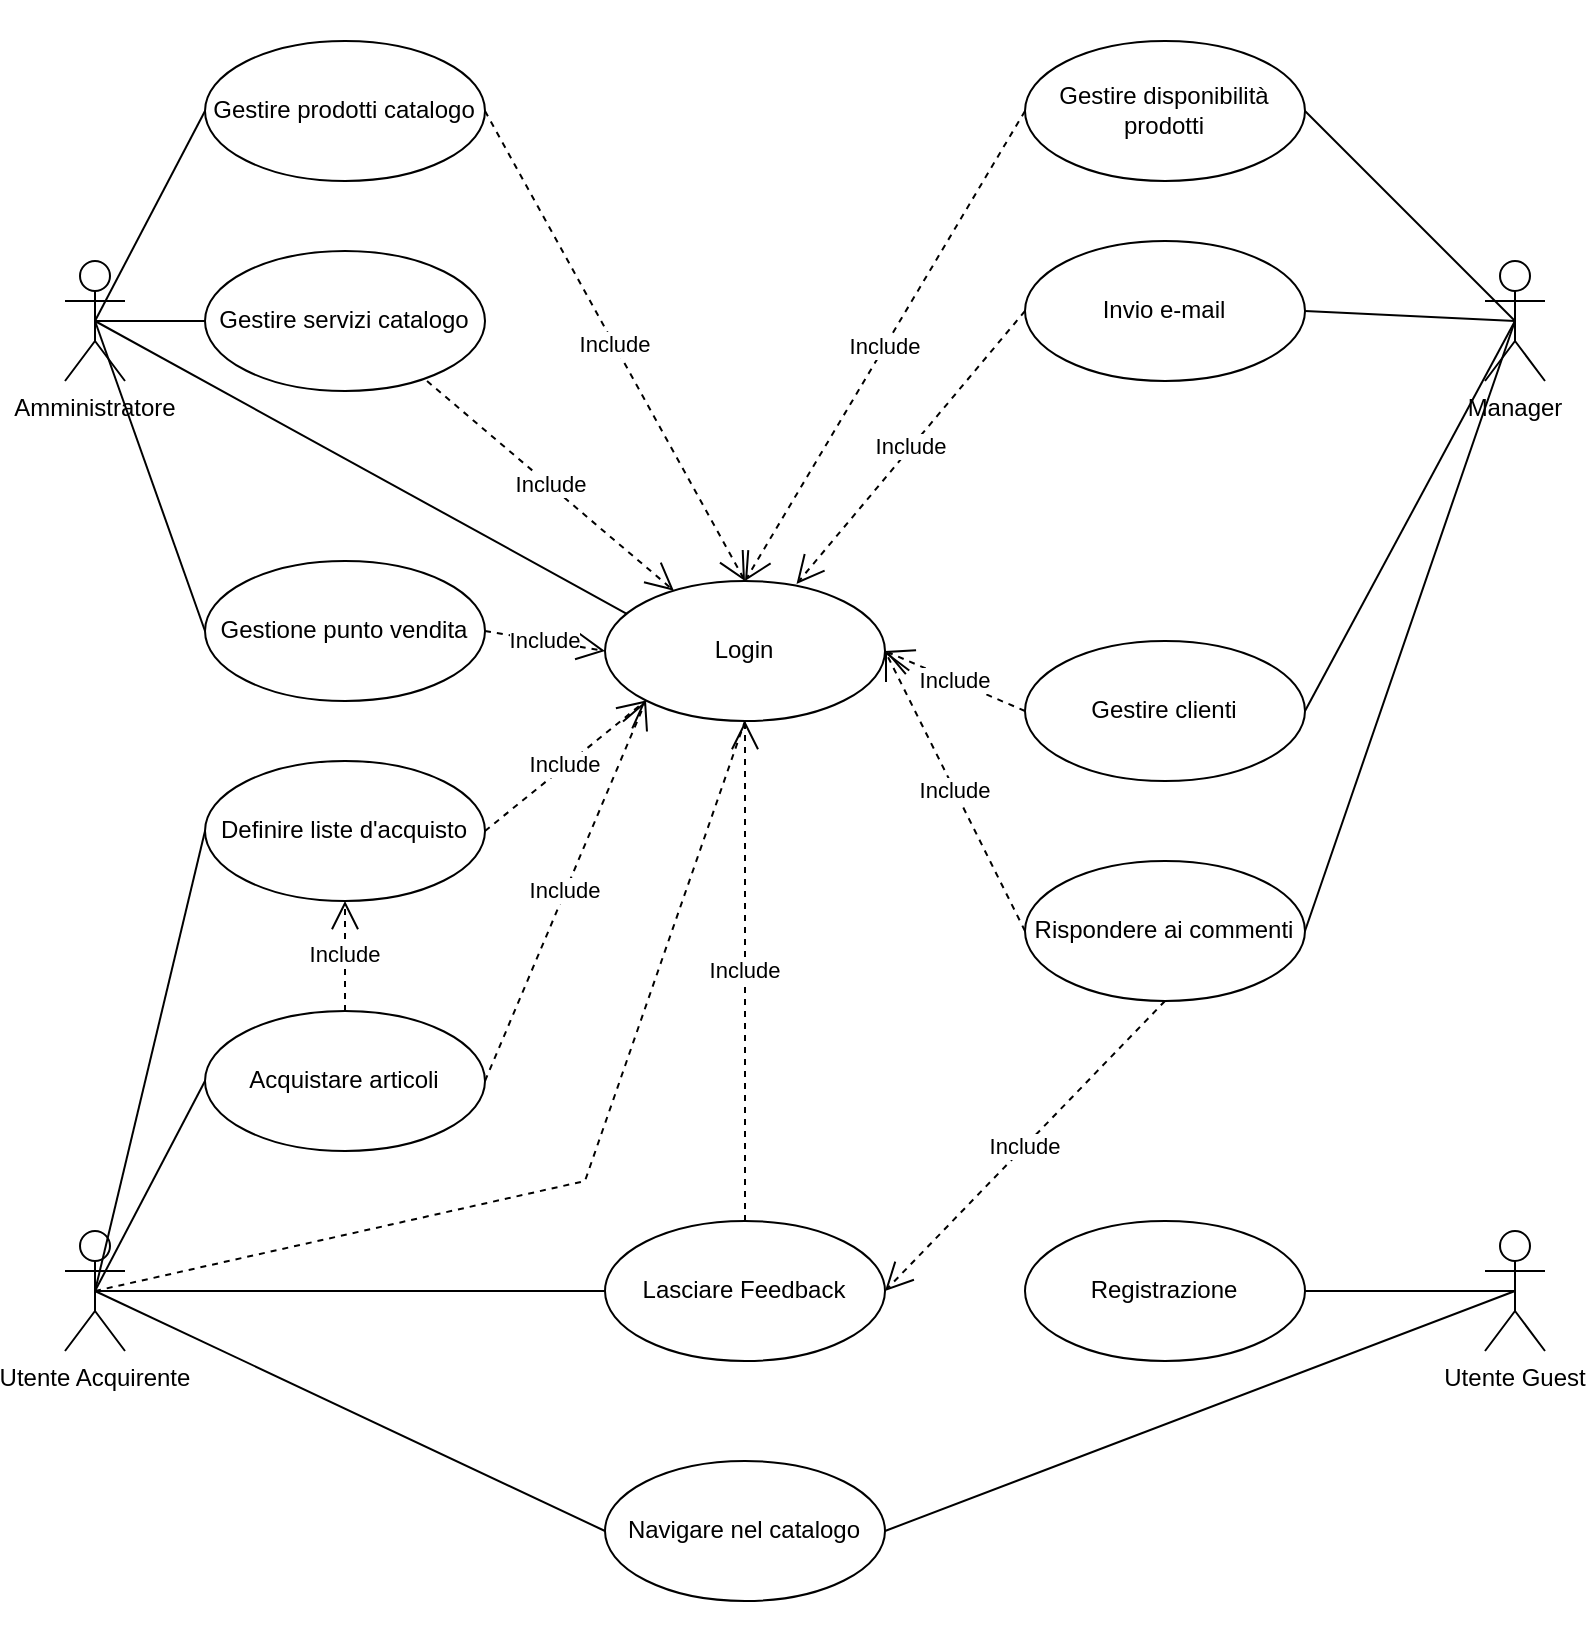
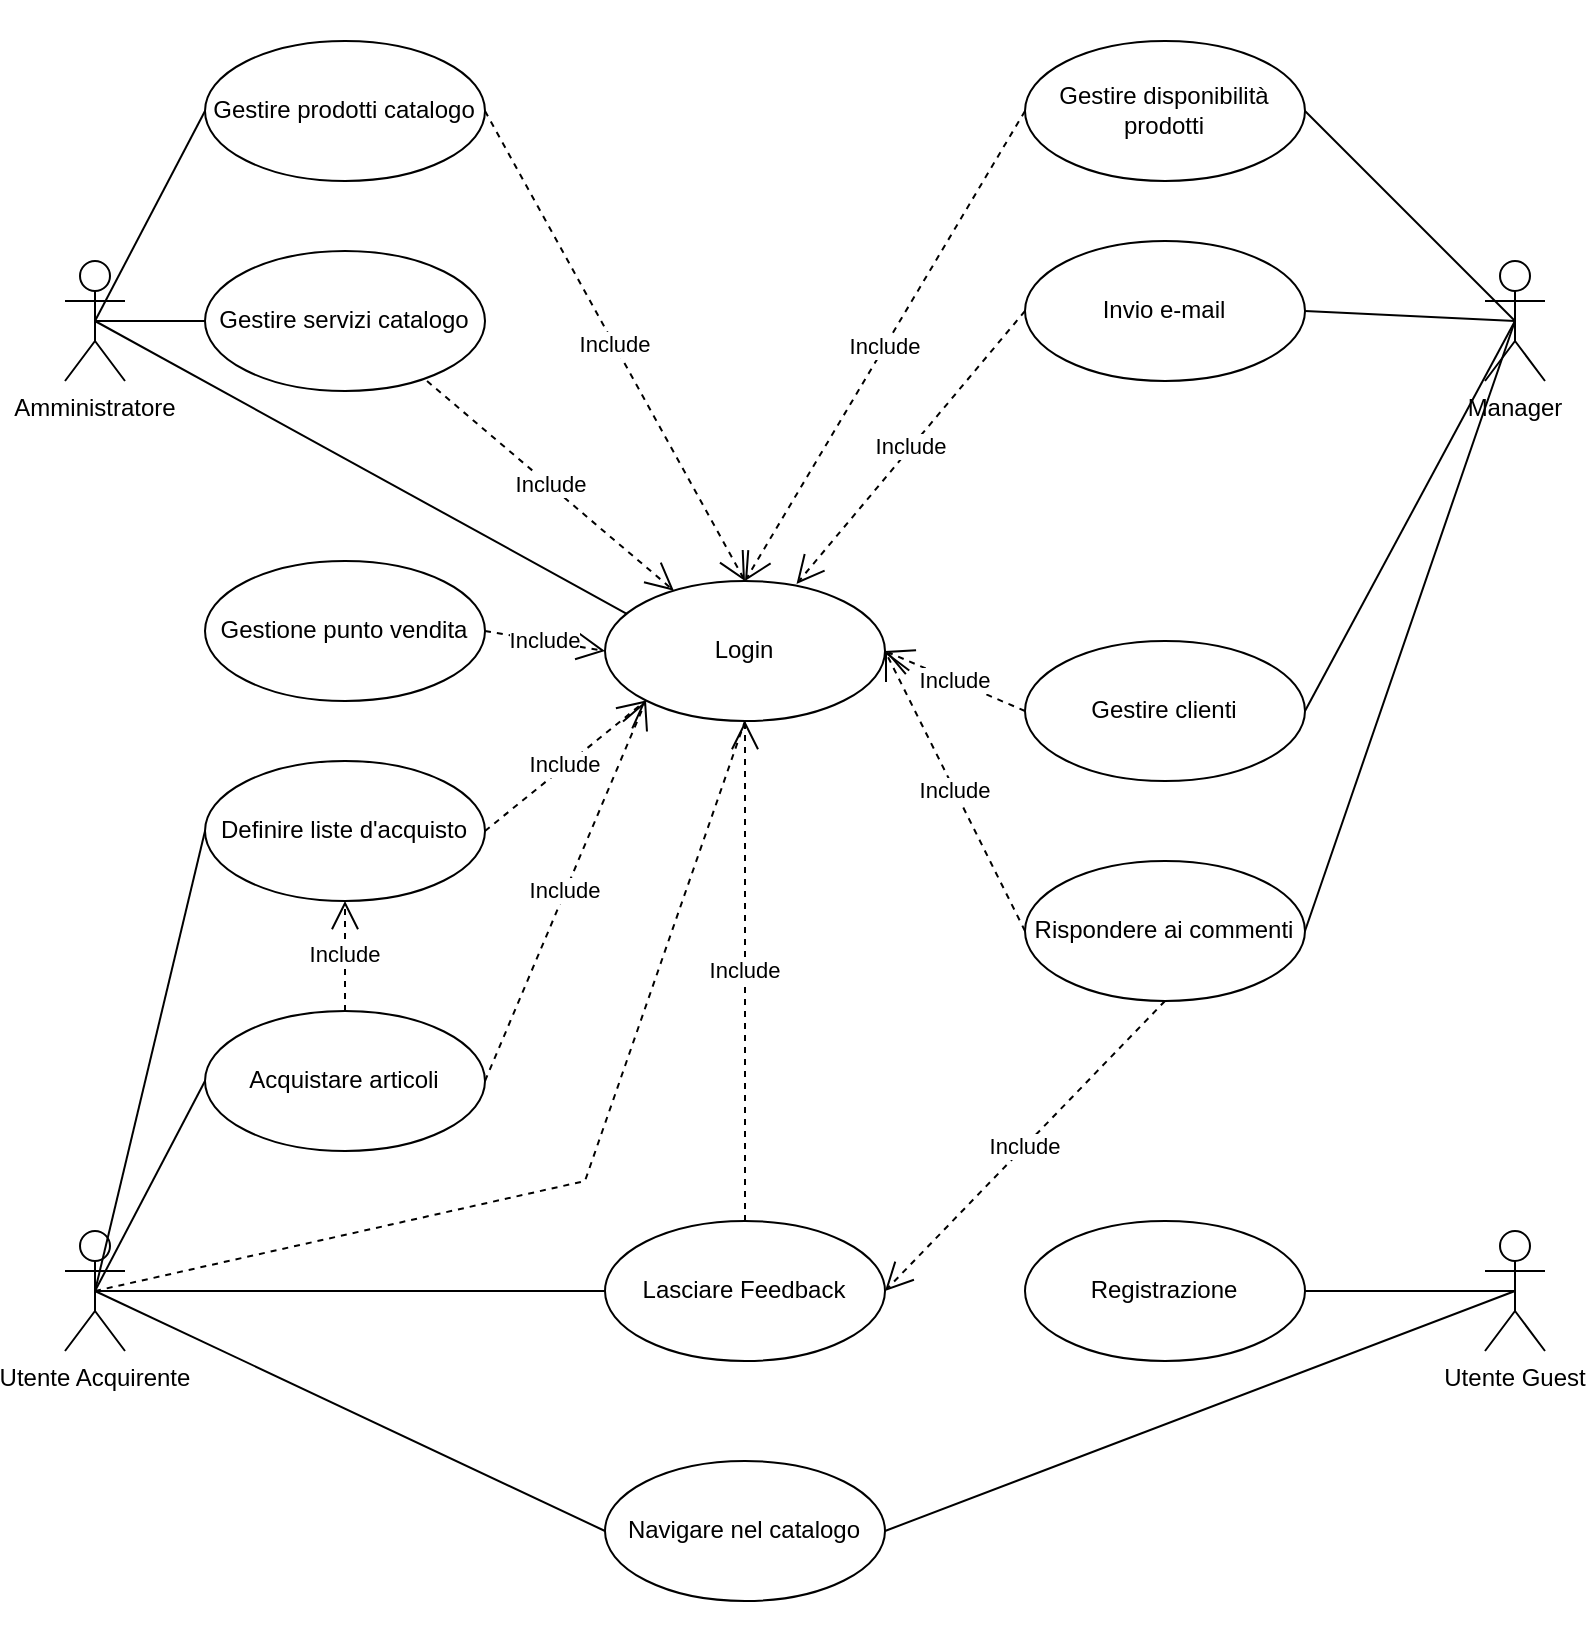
(158, 500) -> none
